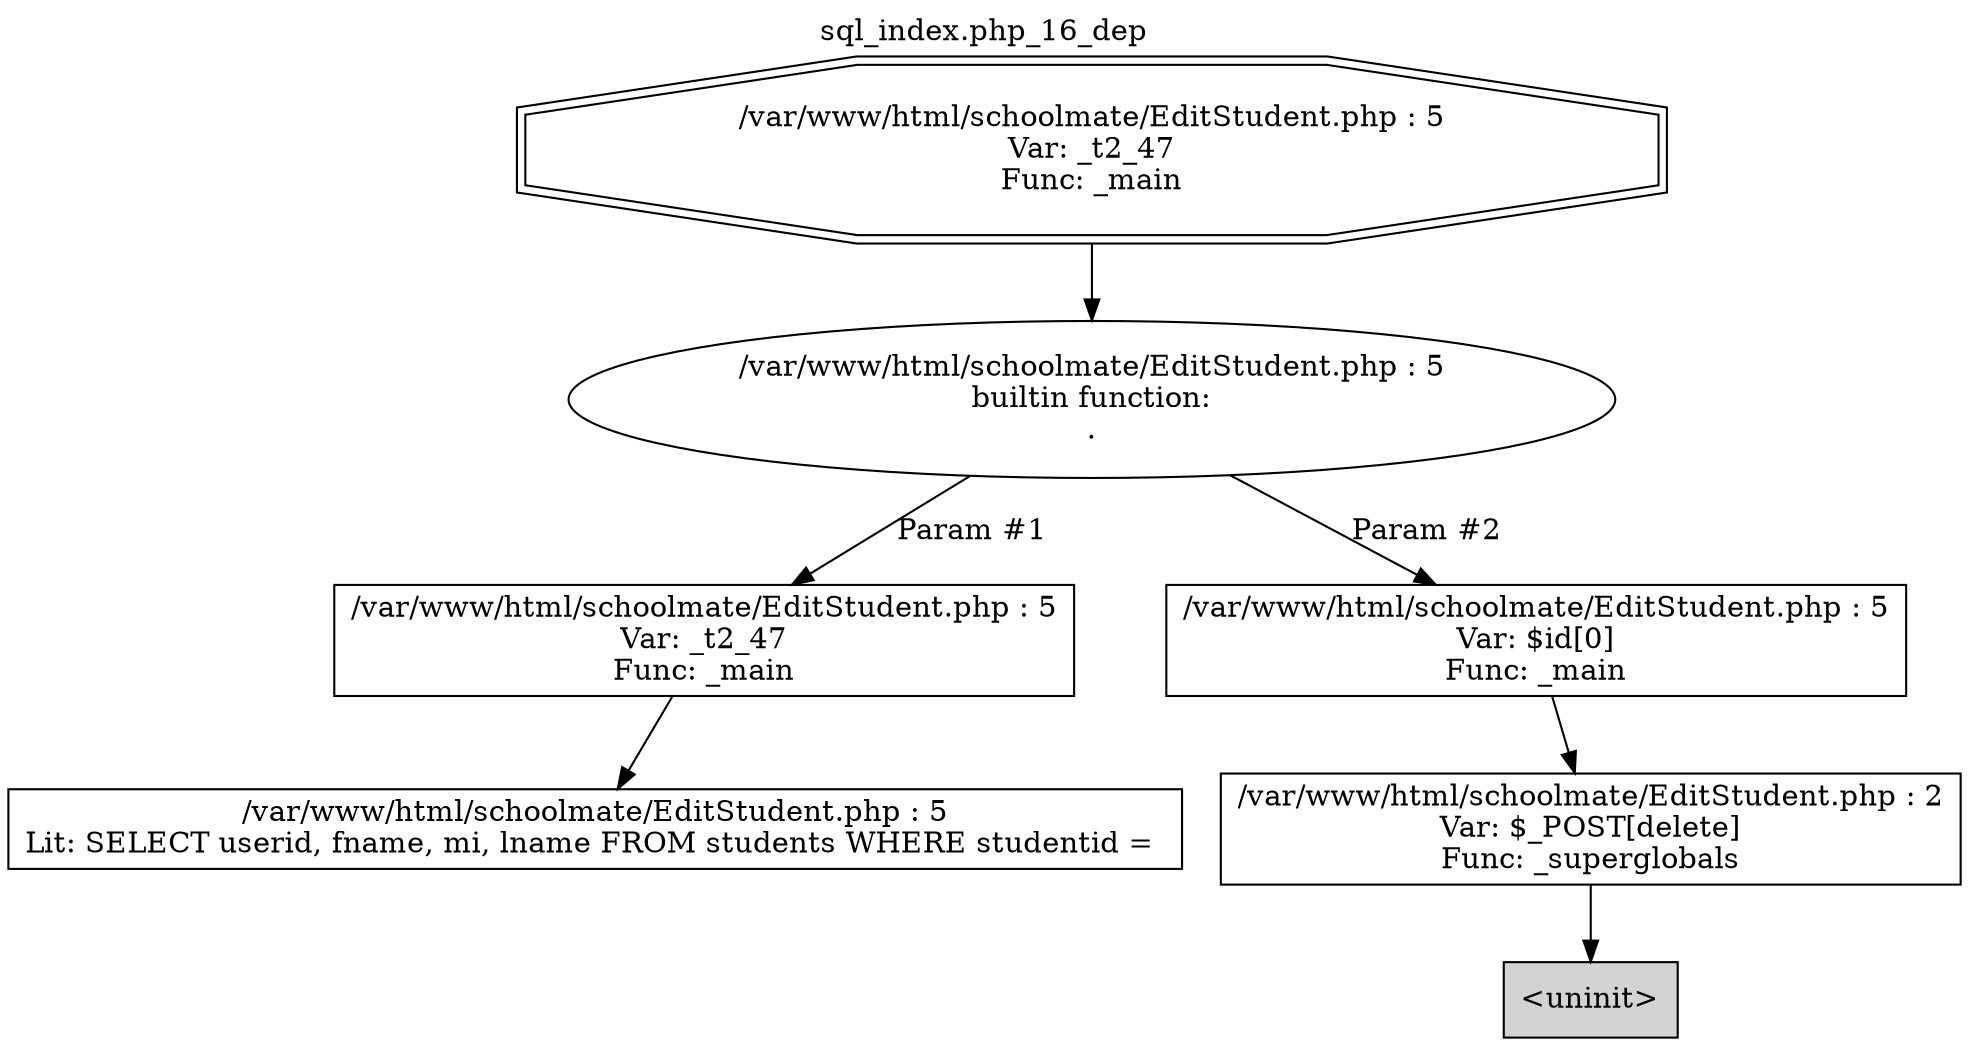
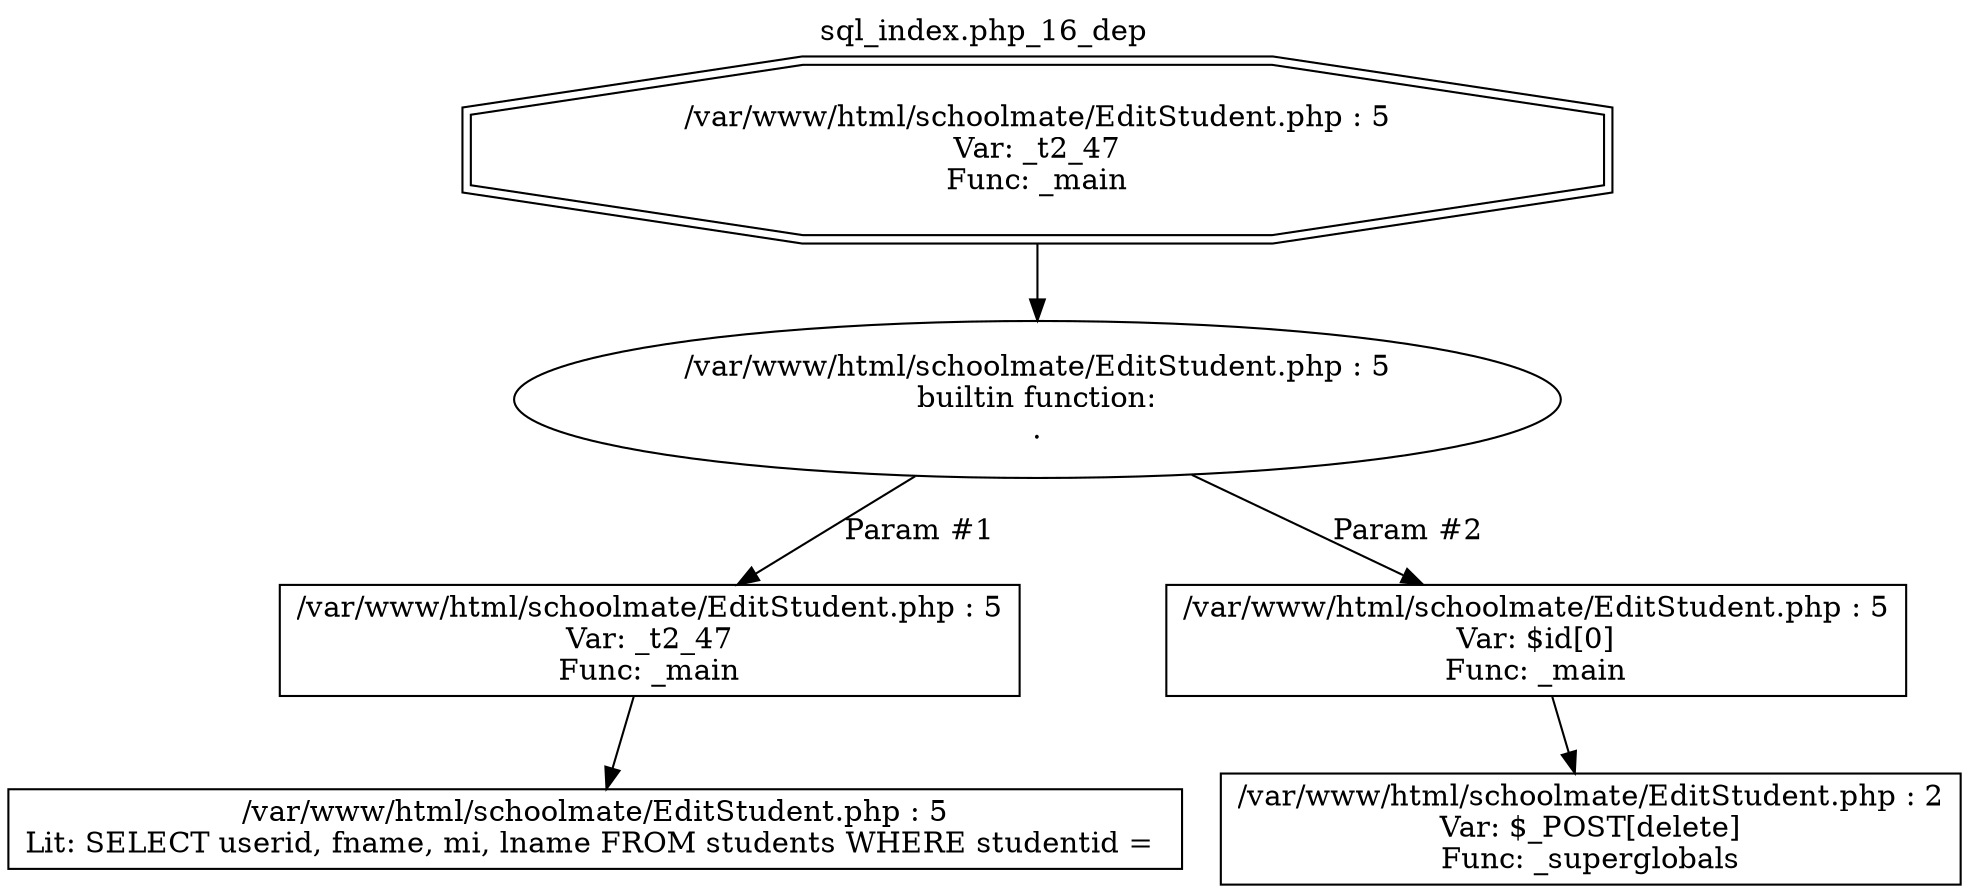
(1591, 1000) -> none
